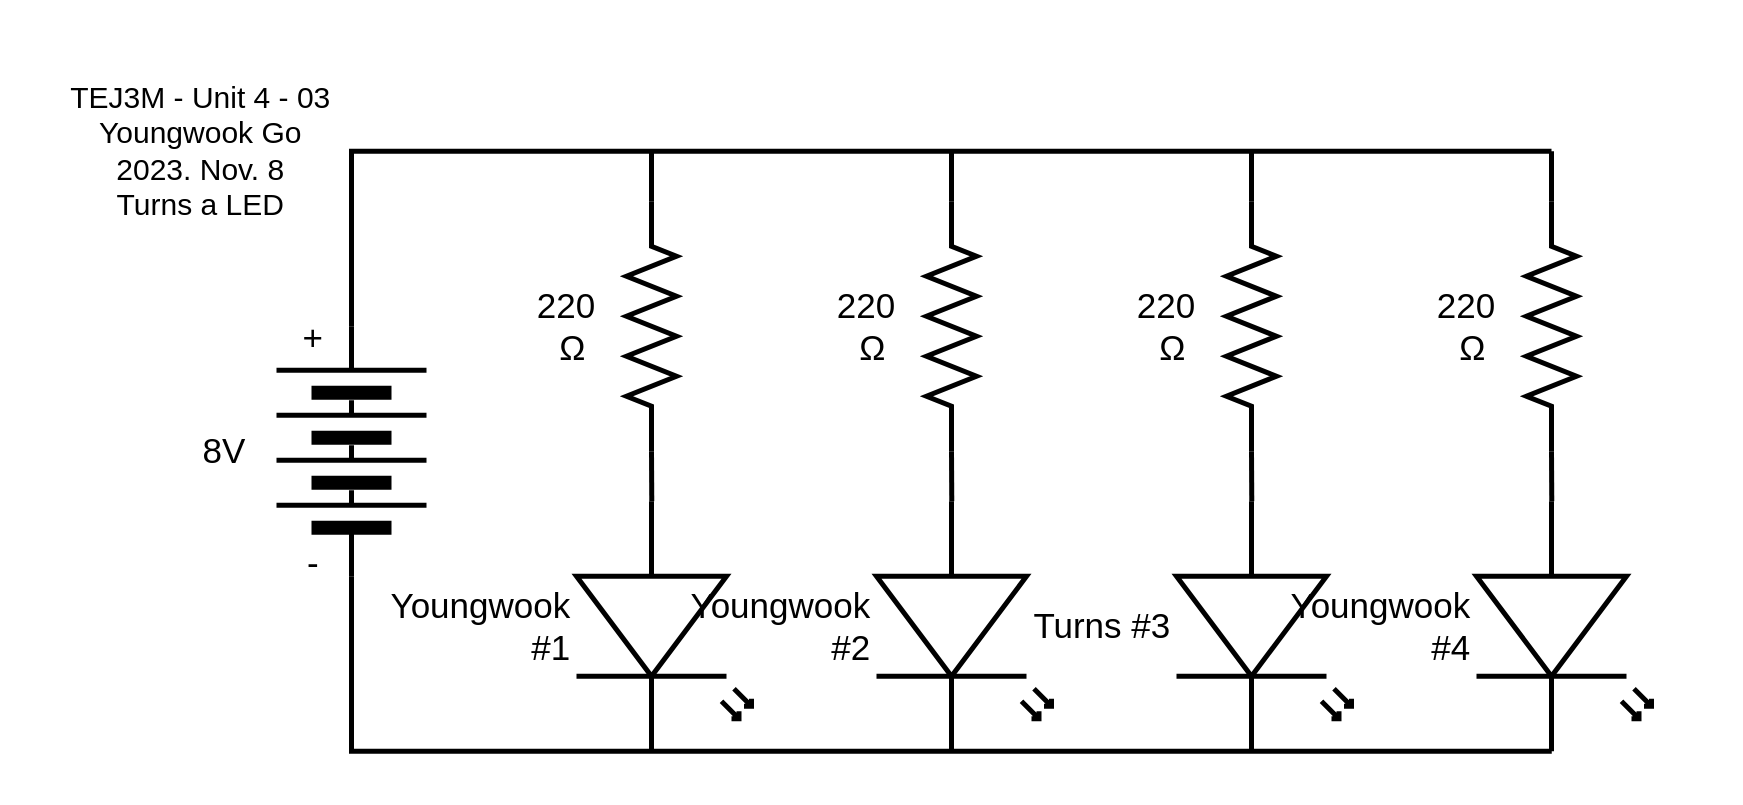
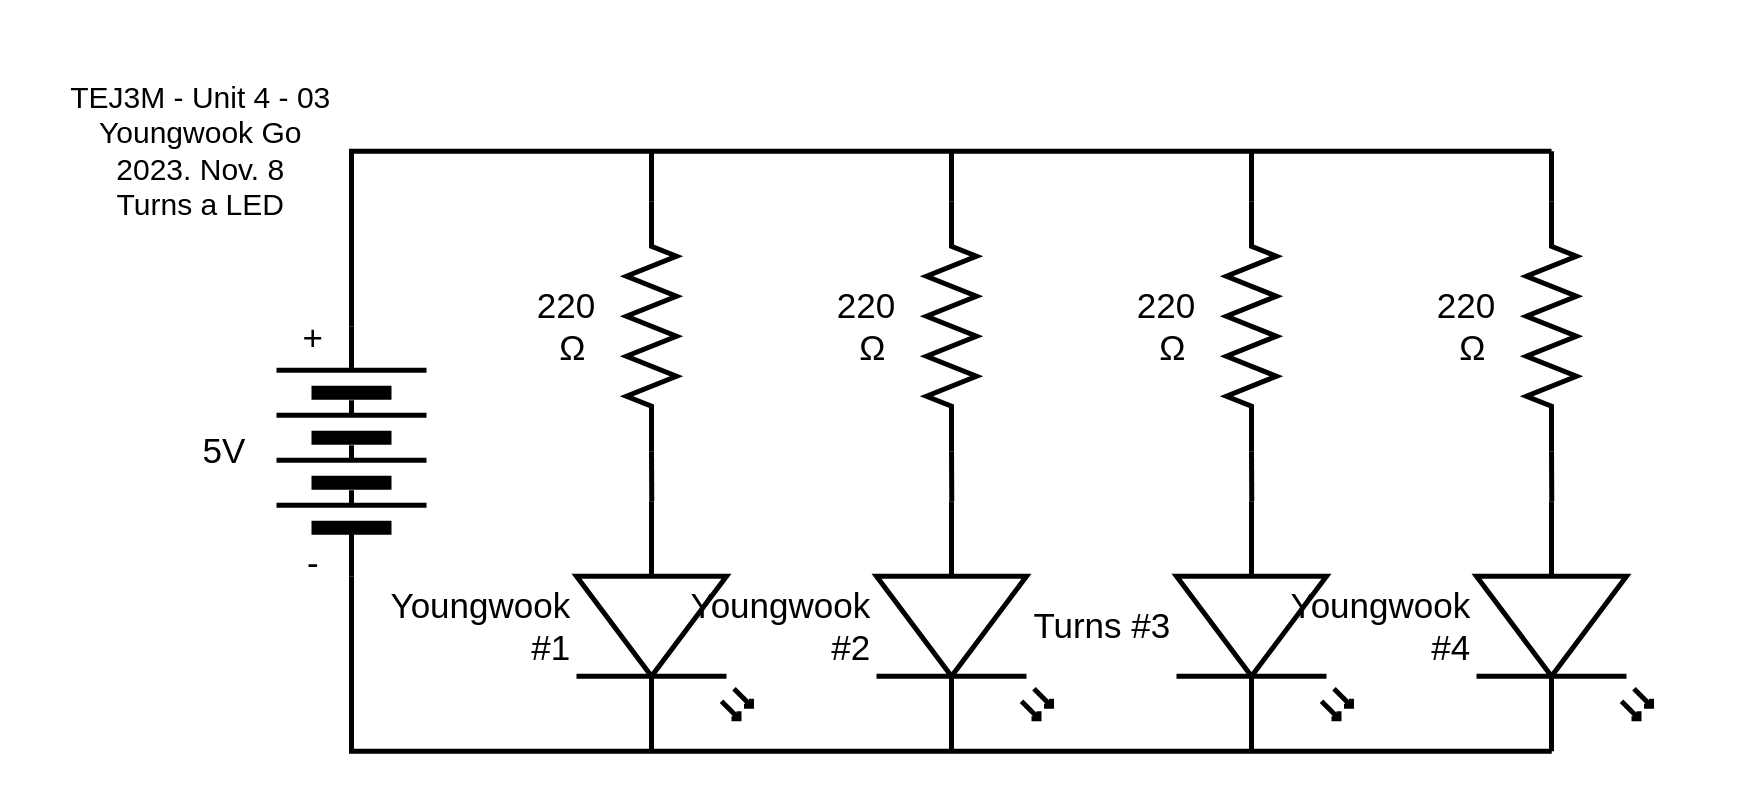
(227, 451) -> (227, 451)
